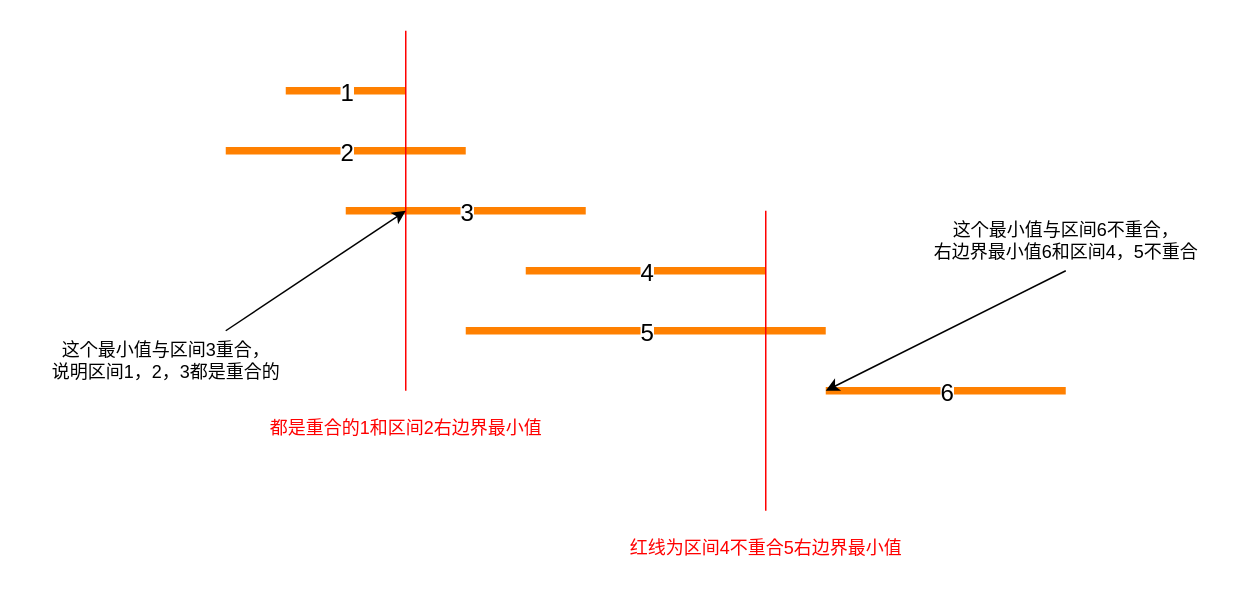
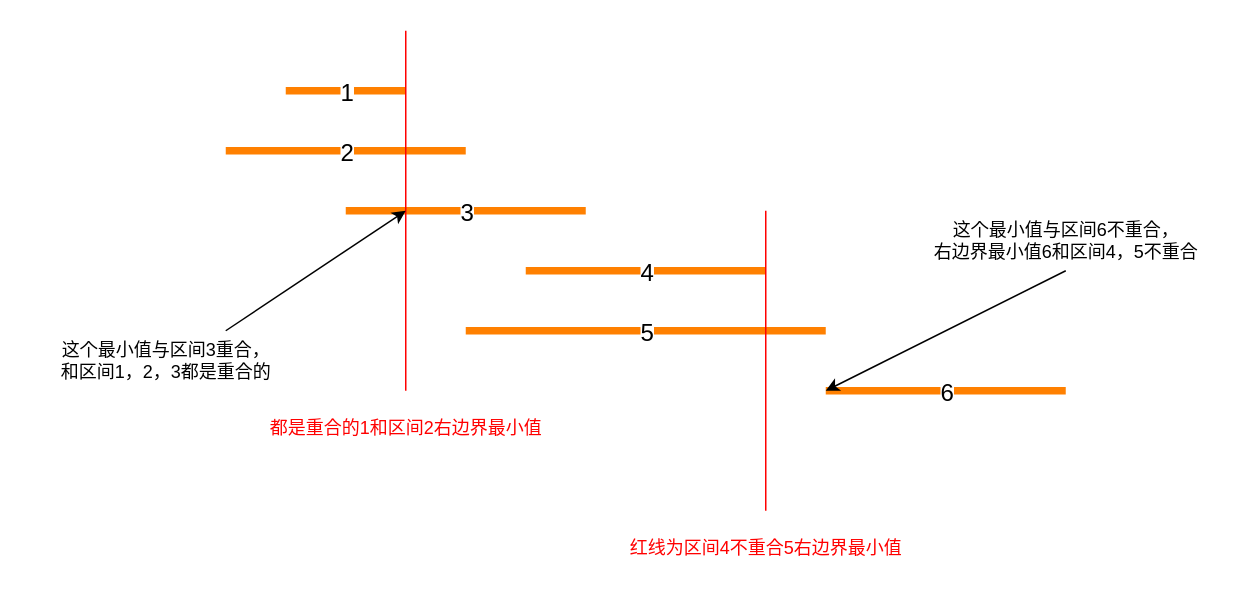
(167, 361) -> (167, 361)
